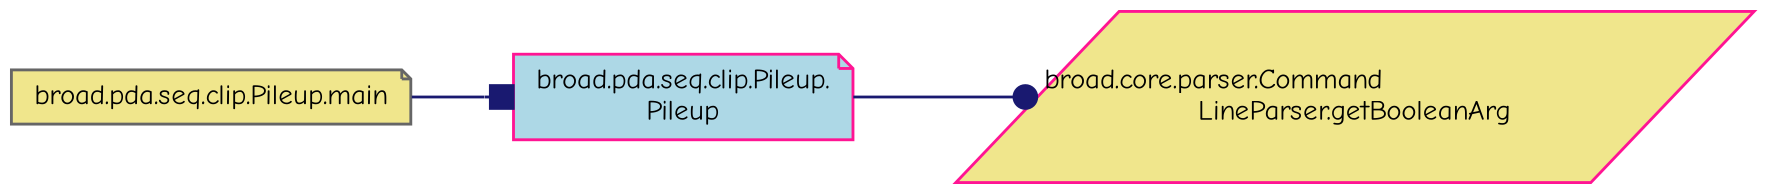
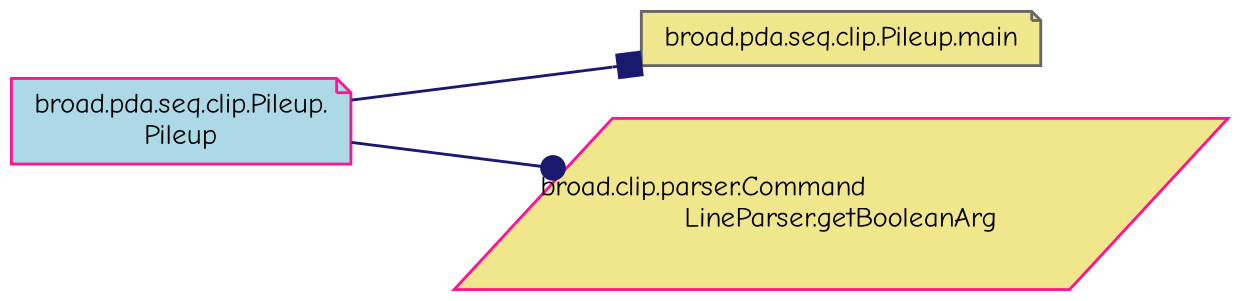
(448, 97) -> (482, 84)
(1355, 97) -> (841, 204)
